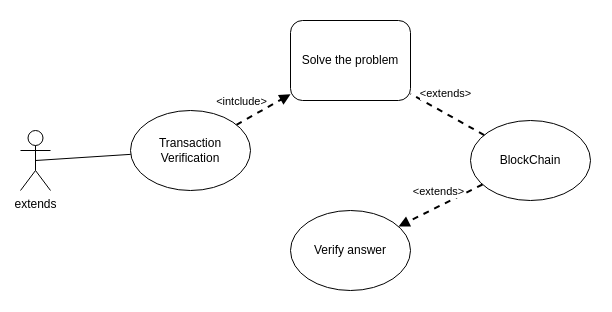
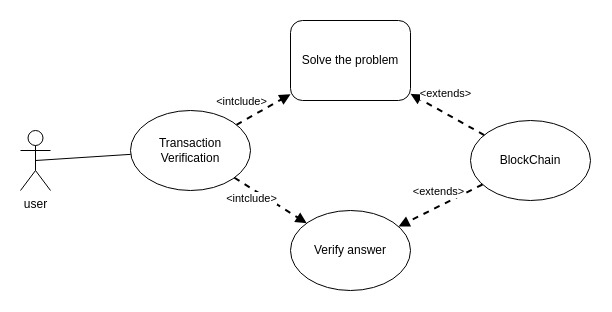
(416, 97) -> (420, 99)
none -> (266, 197)
(36, 205) -> (36, 205)
